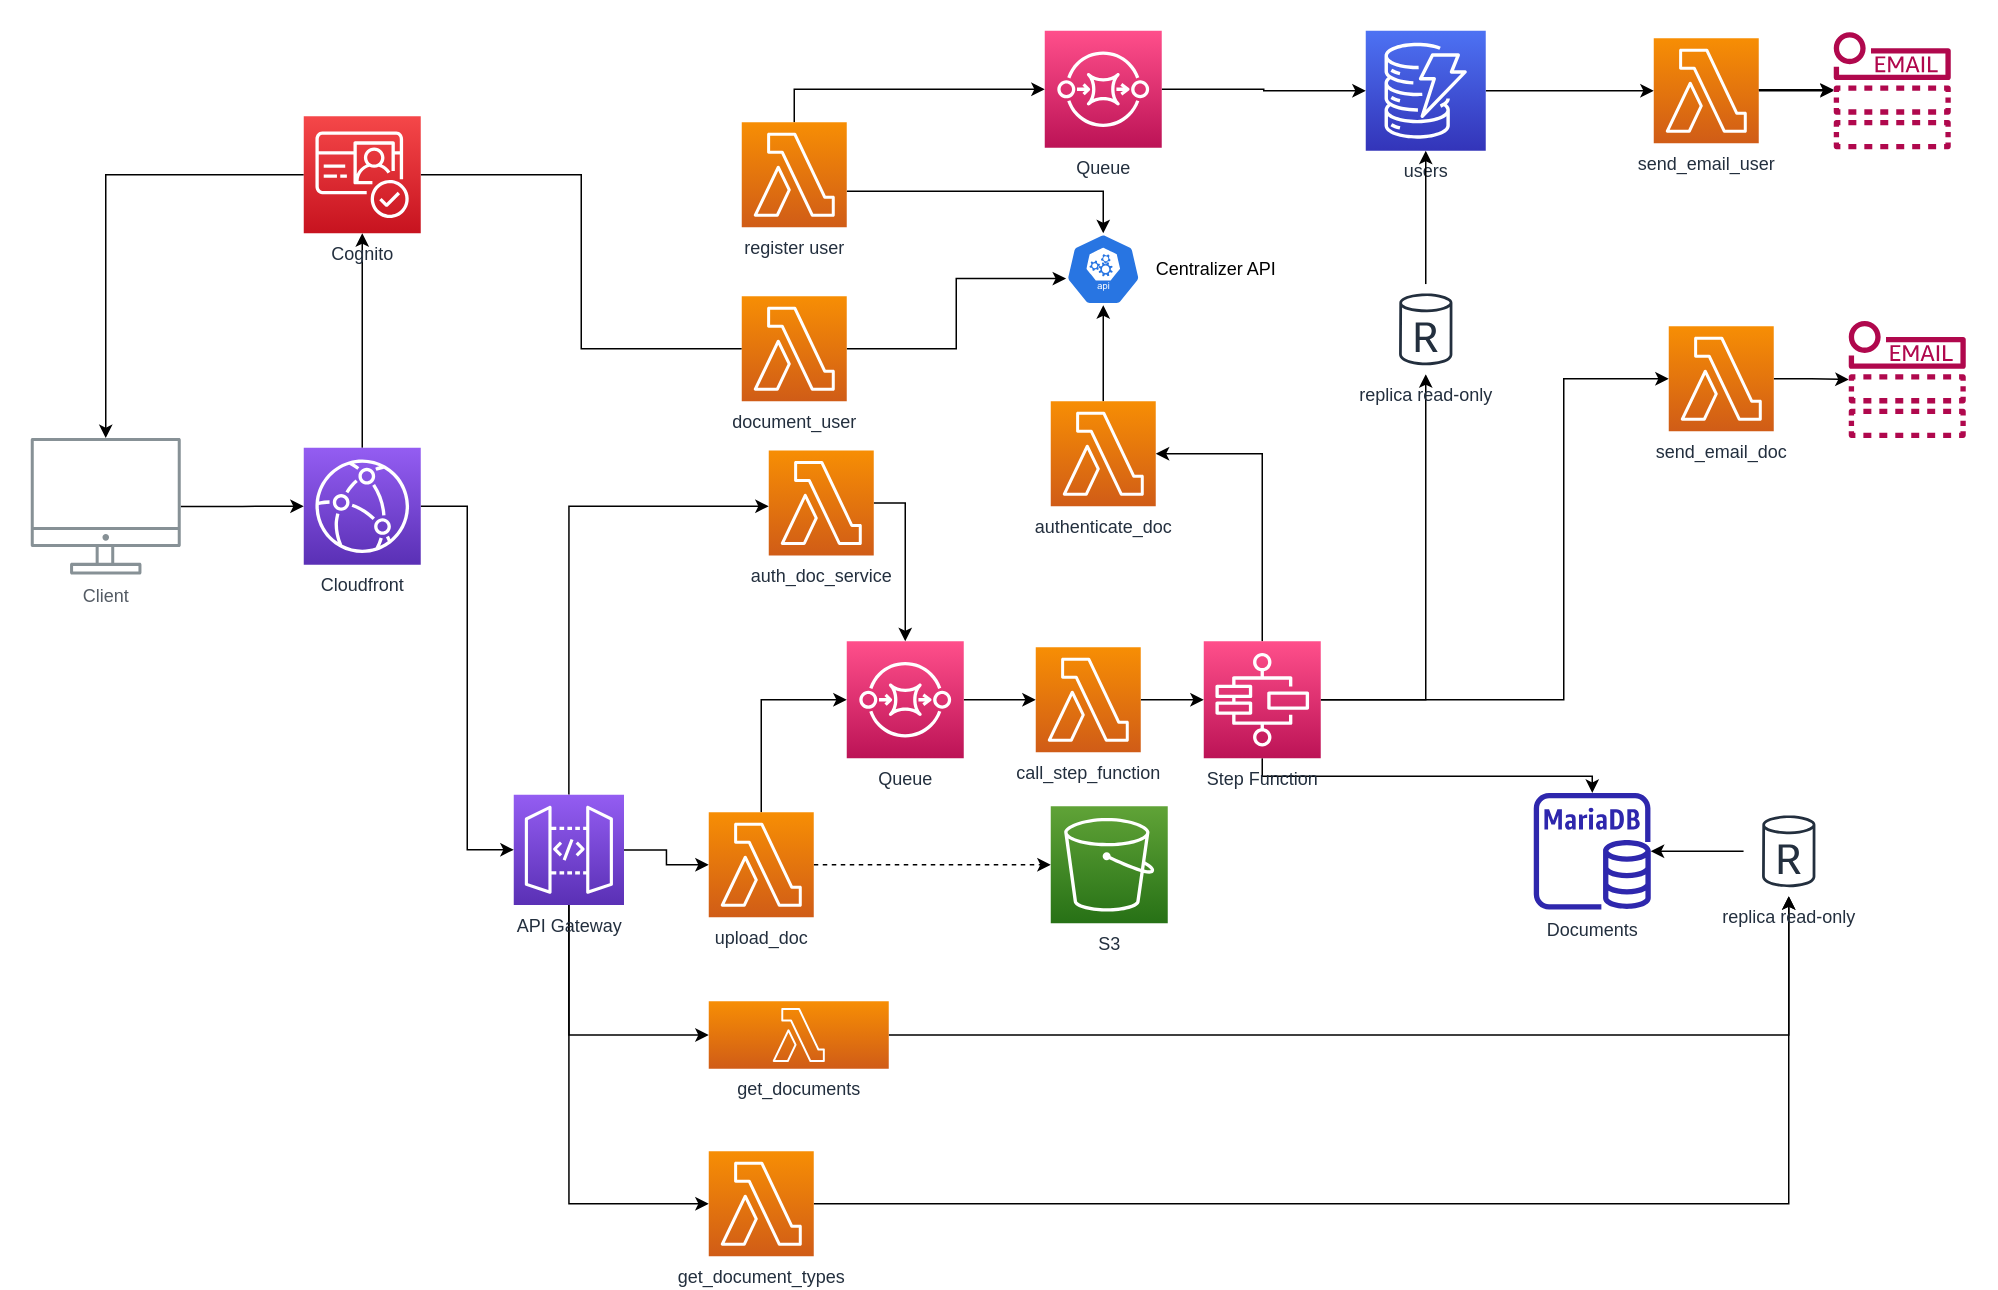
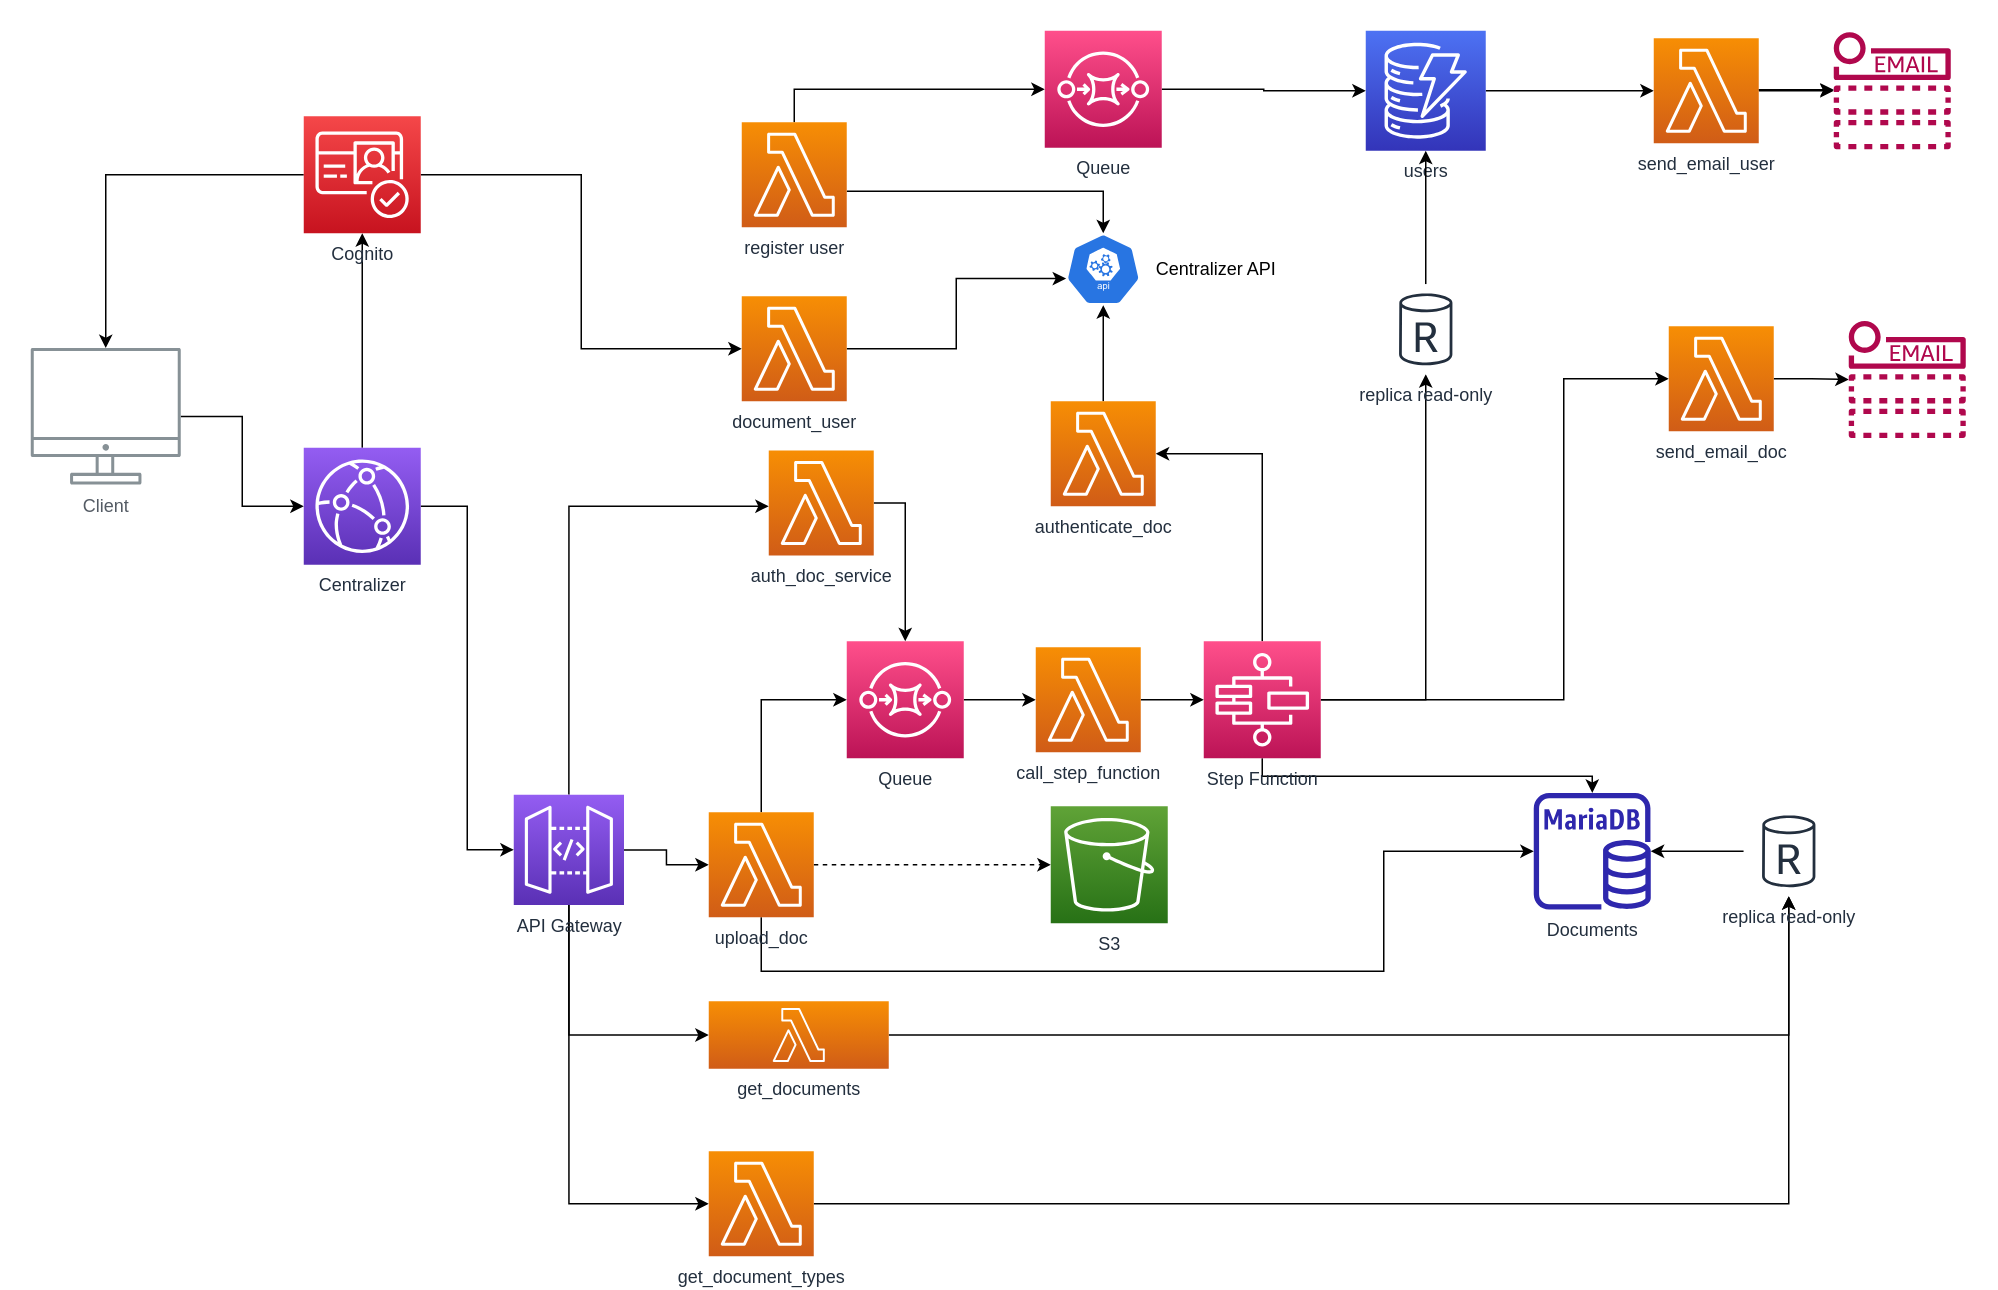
(734, 349) -> (730, 349)
(106, 506) -> (106, 416)
(363, 586) -> (363, 586)
none -> (1176, 971)
